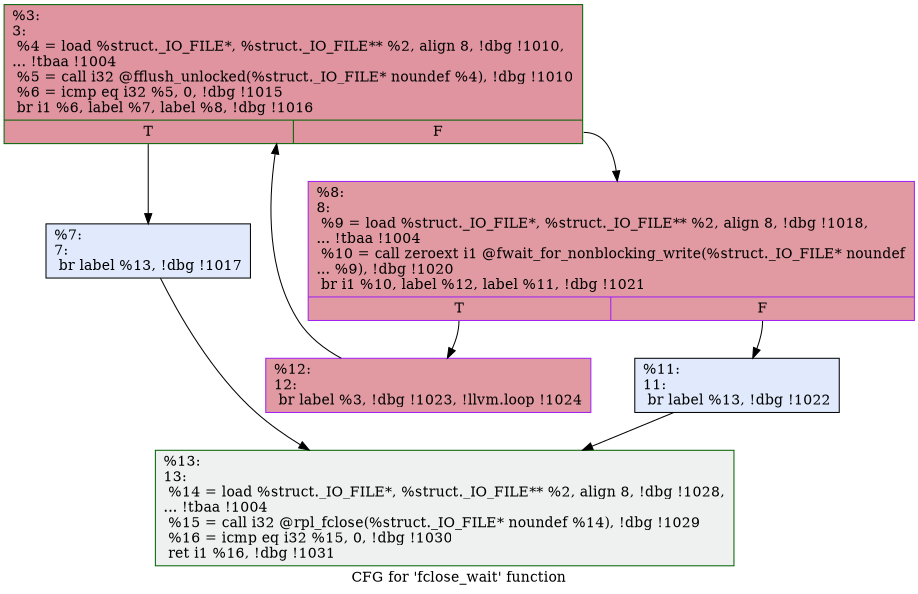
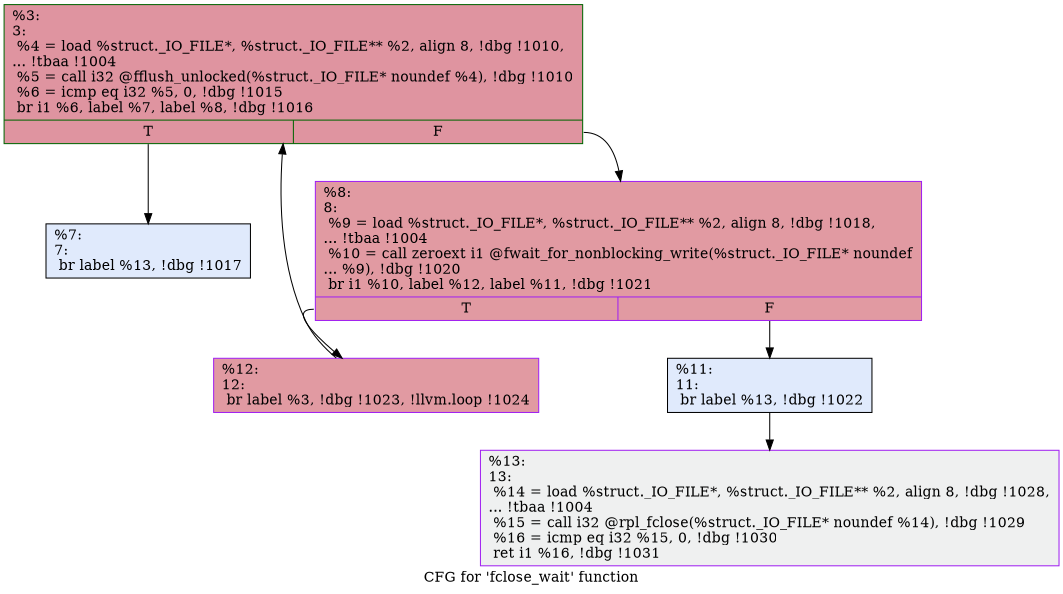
(218, 372) -> none
(445, 508) -> (770, 508)
